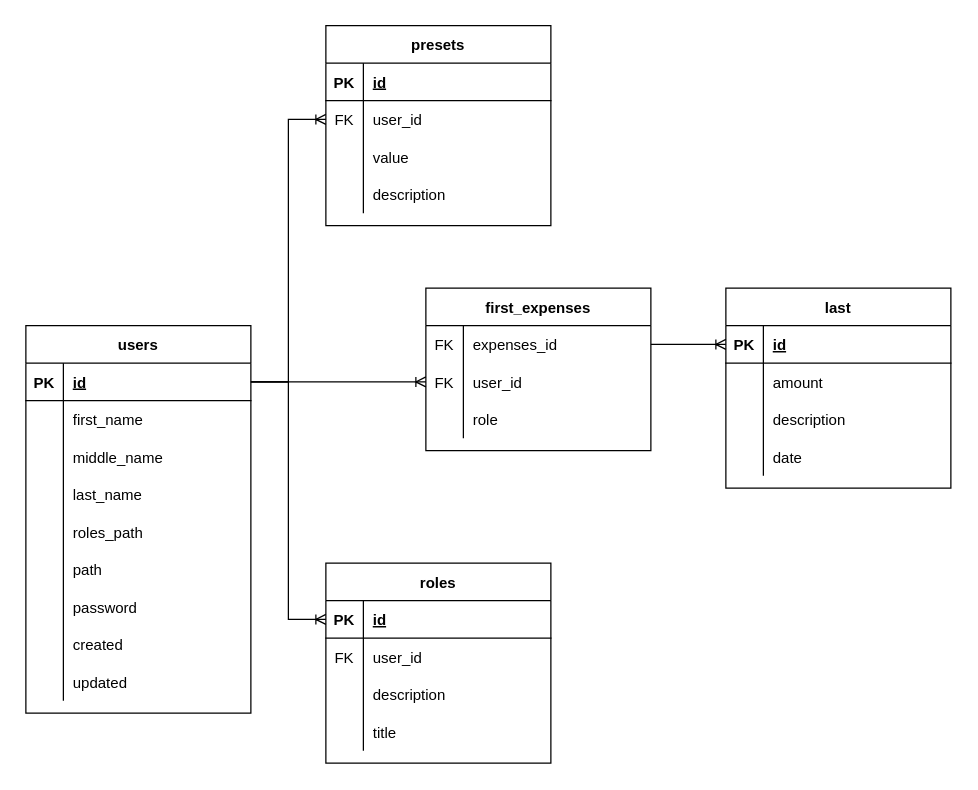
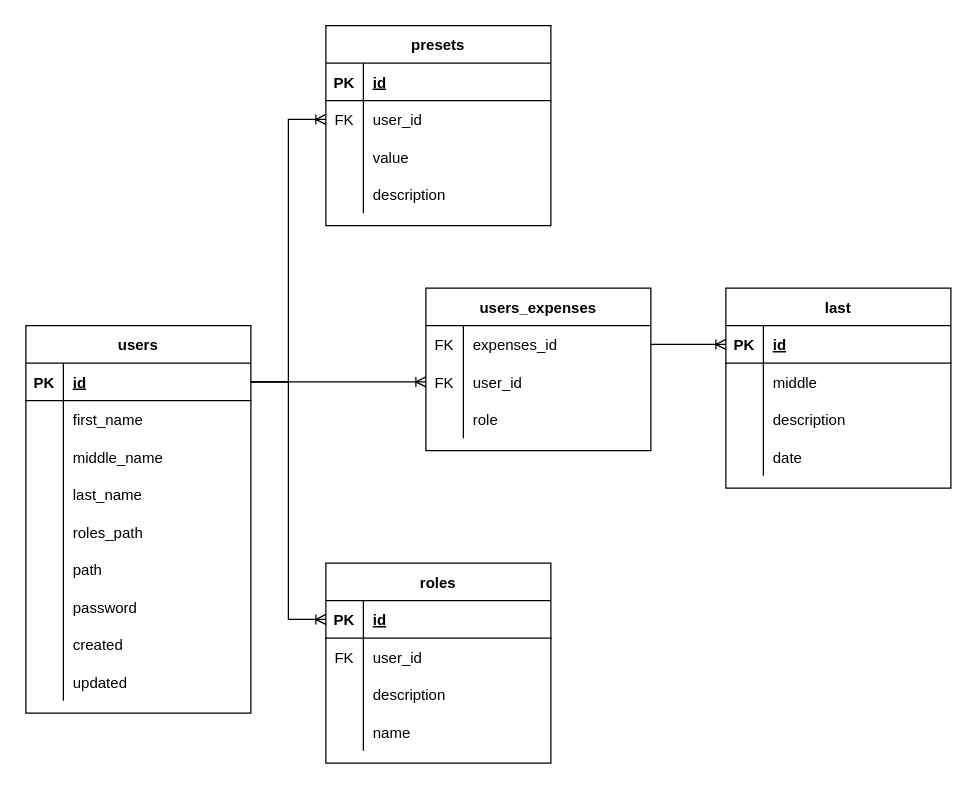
(538, 308) -> (538, 308)
(798, 383) -> (794, 383)
(390, 733) -> (389, 733)
